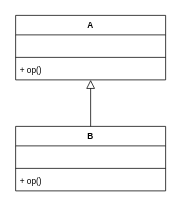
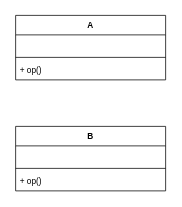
(90, 108) -> none
